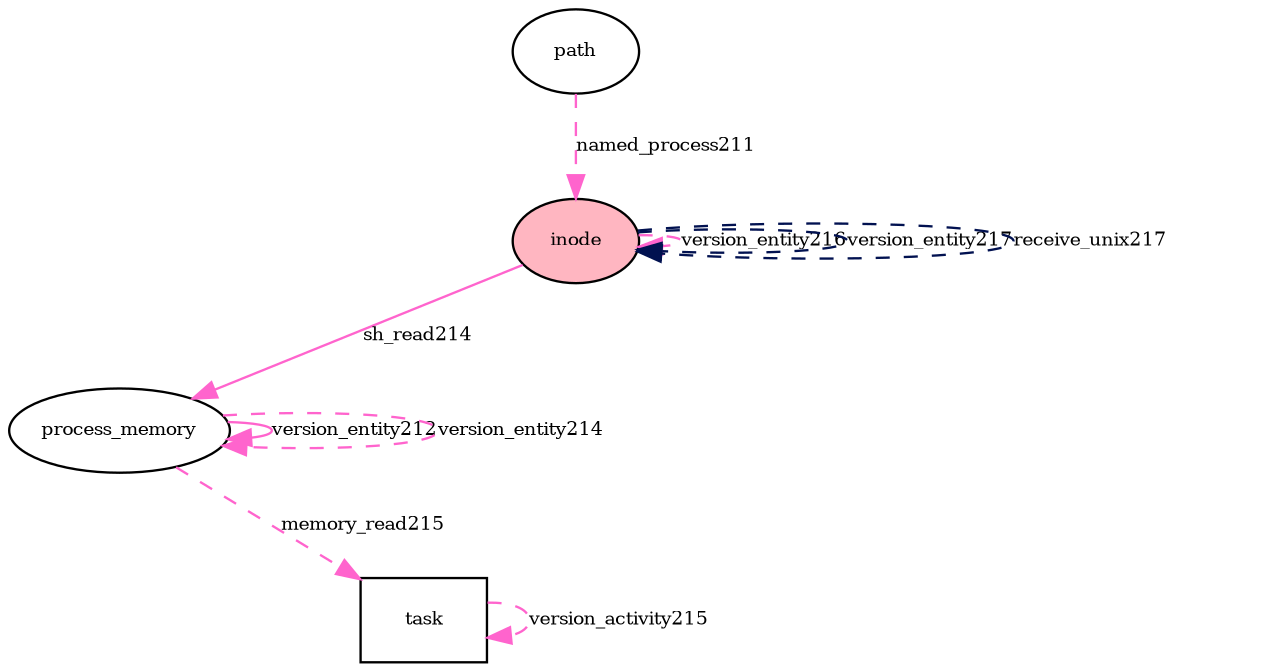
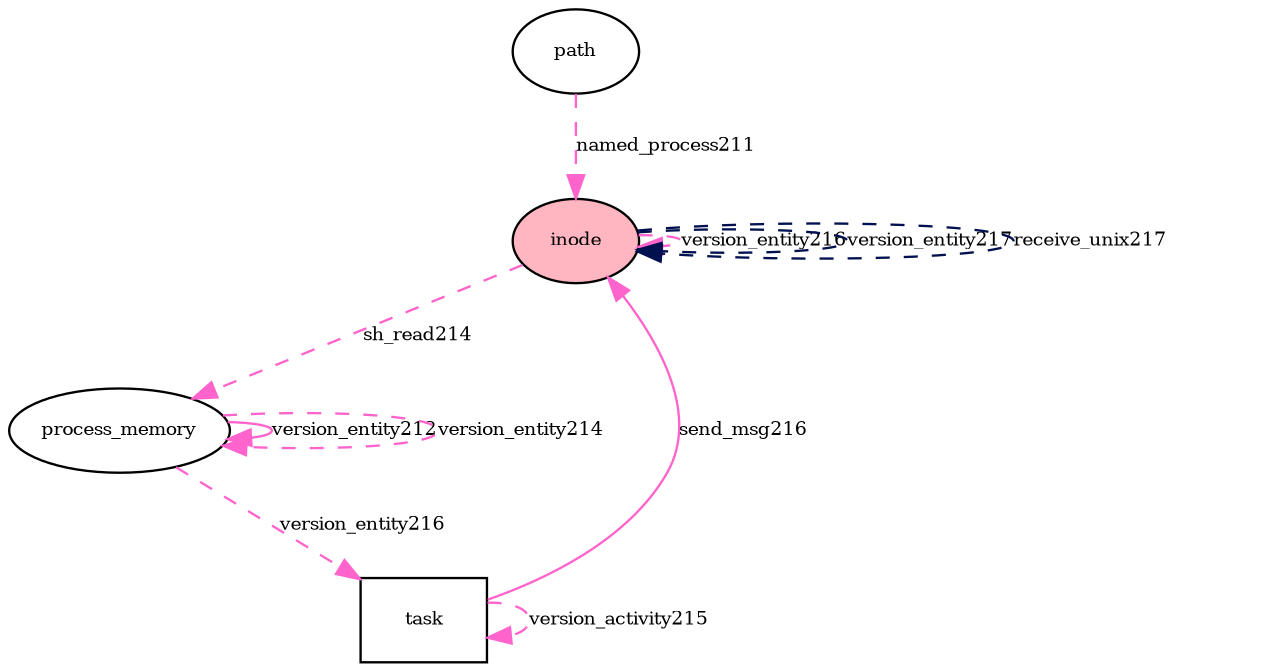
(369, 327) -> (369, 327)
none -> (658, 486)
(363, 525) -> (363, 525)
